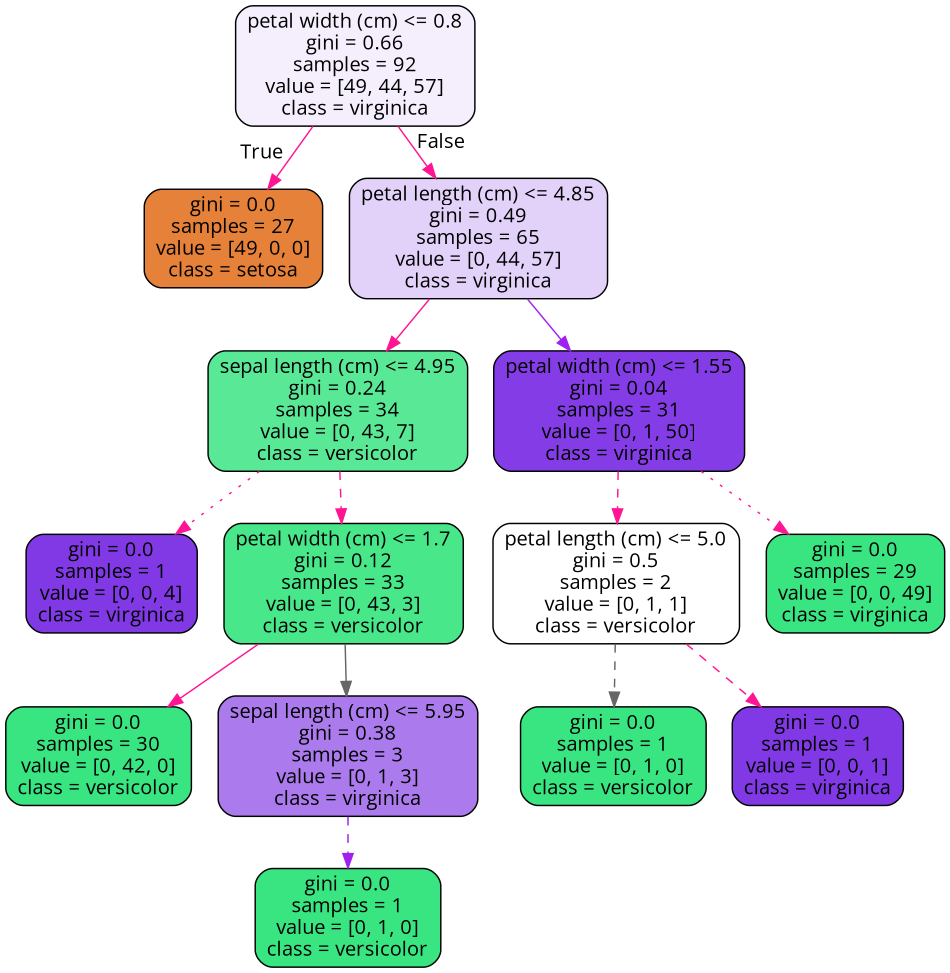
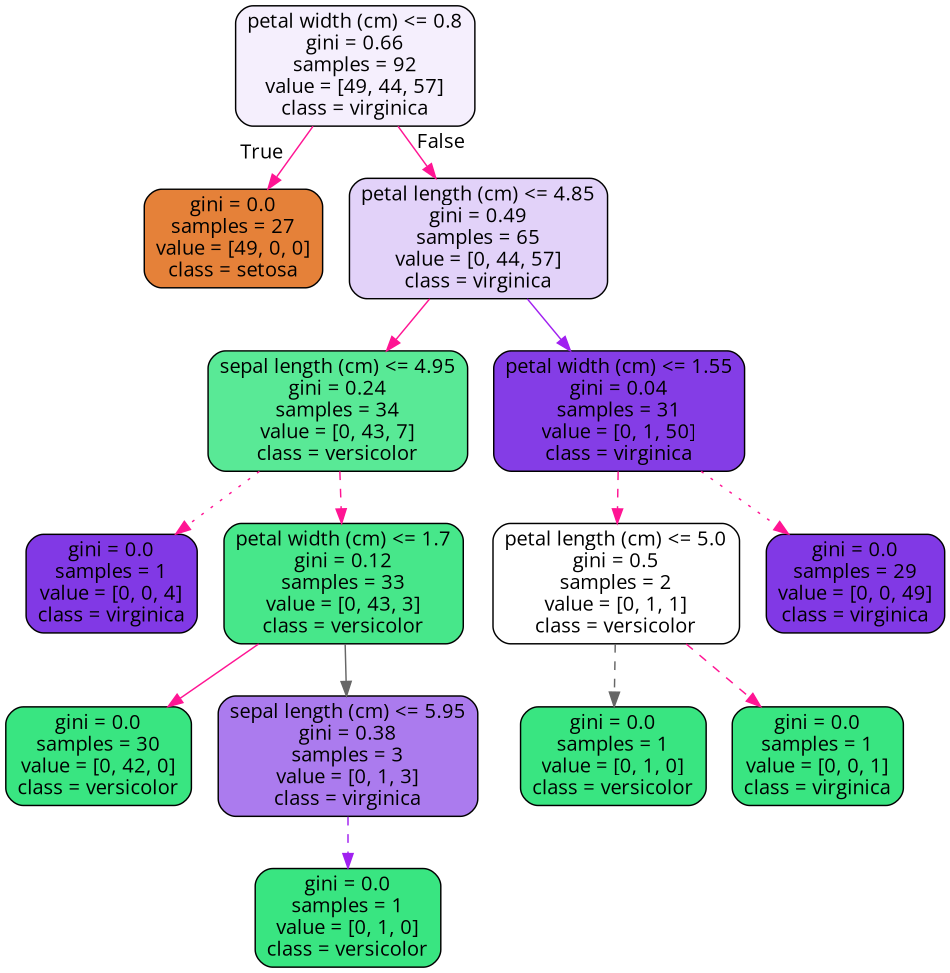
(856, 584) -> (856, 584)
(818, 756) -> (818, 756)
